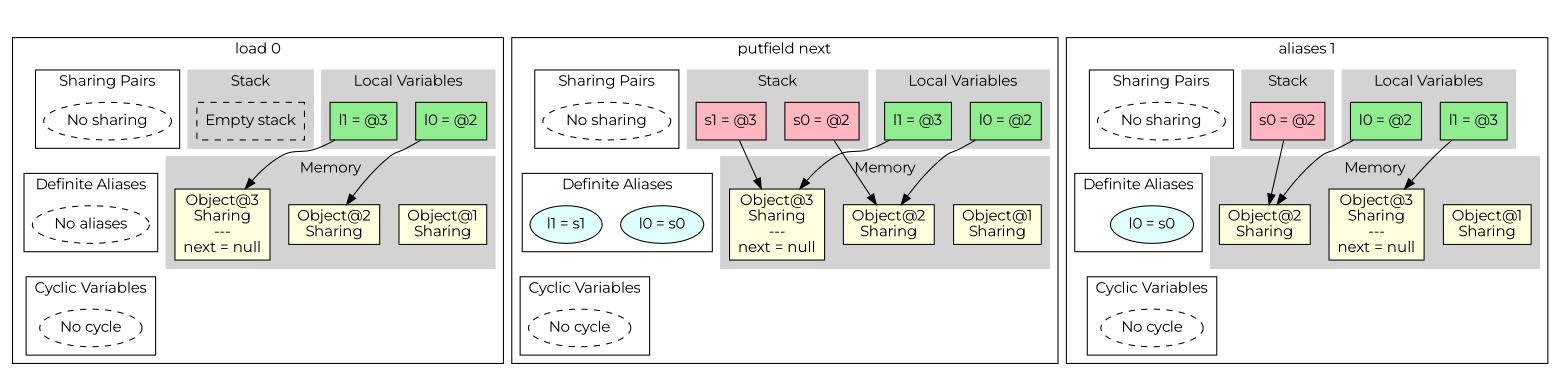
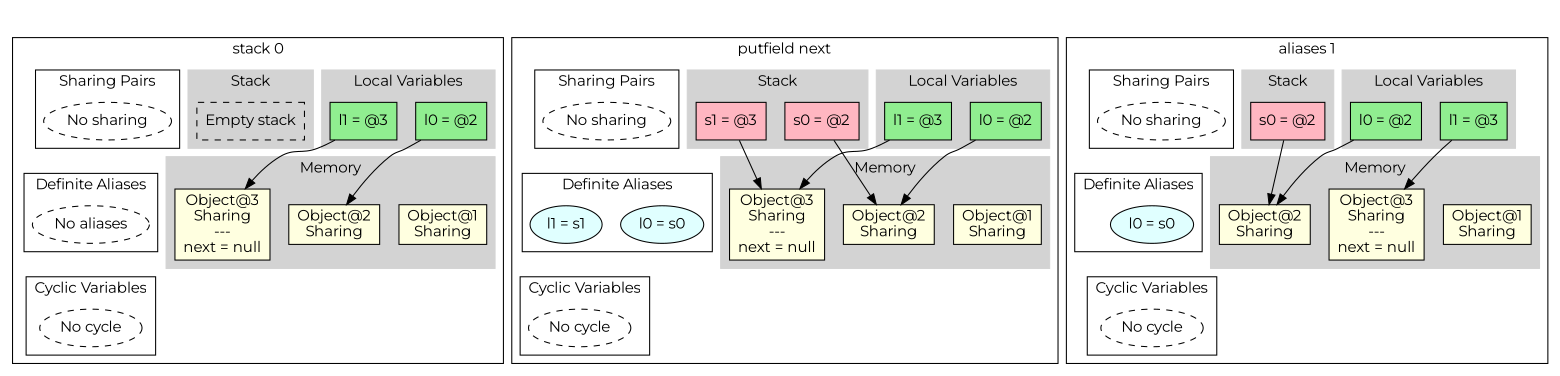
(258, 50) -> (258, 50)
